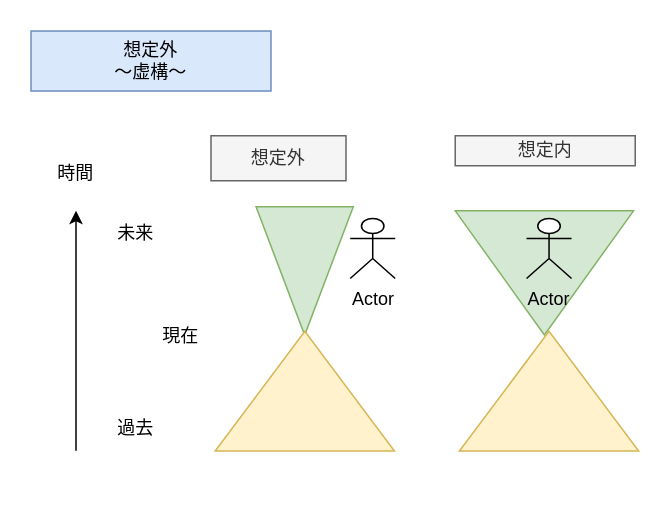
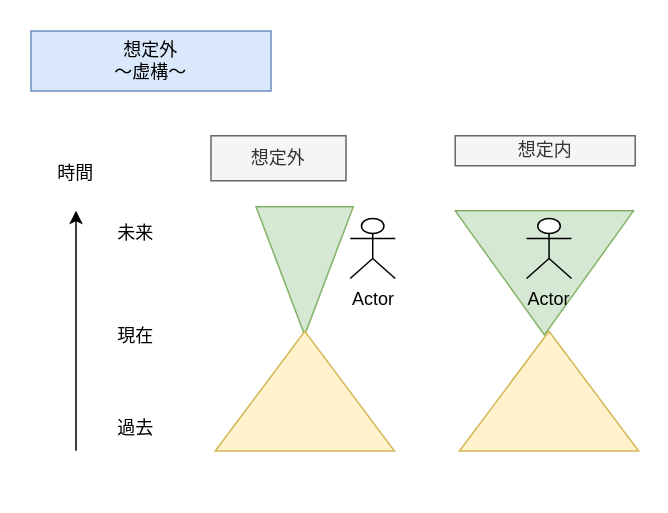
(181, 337) -> (136, 337)
